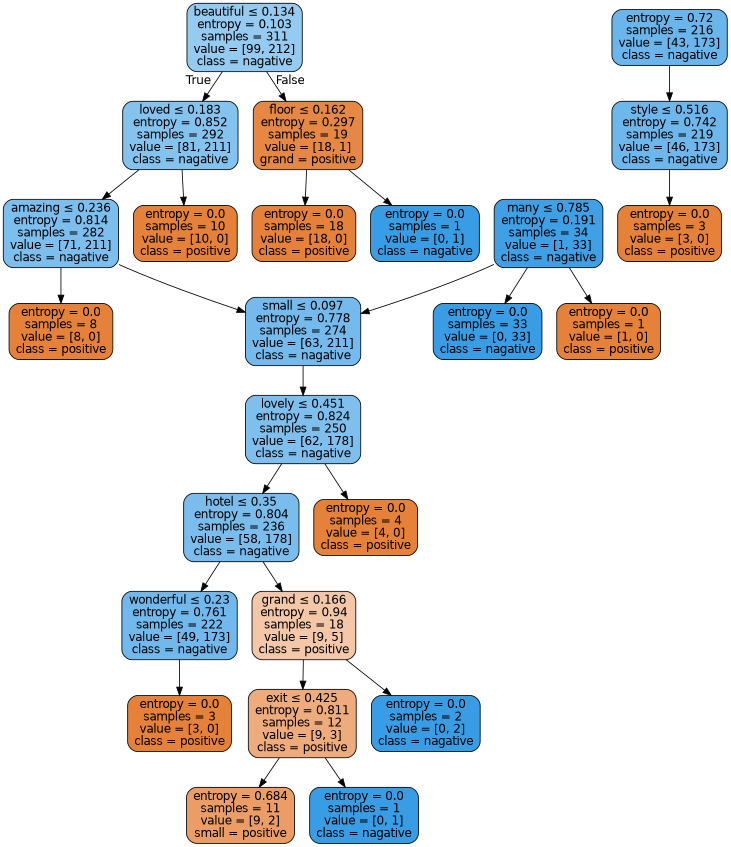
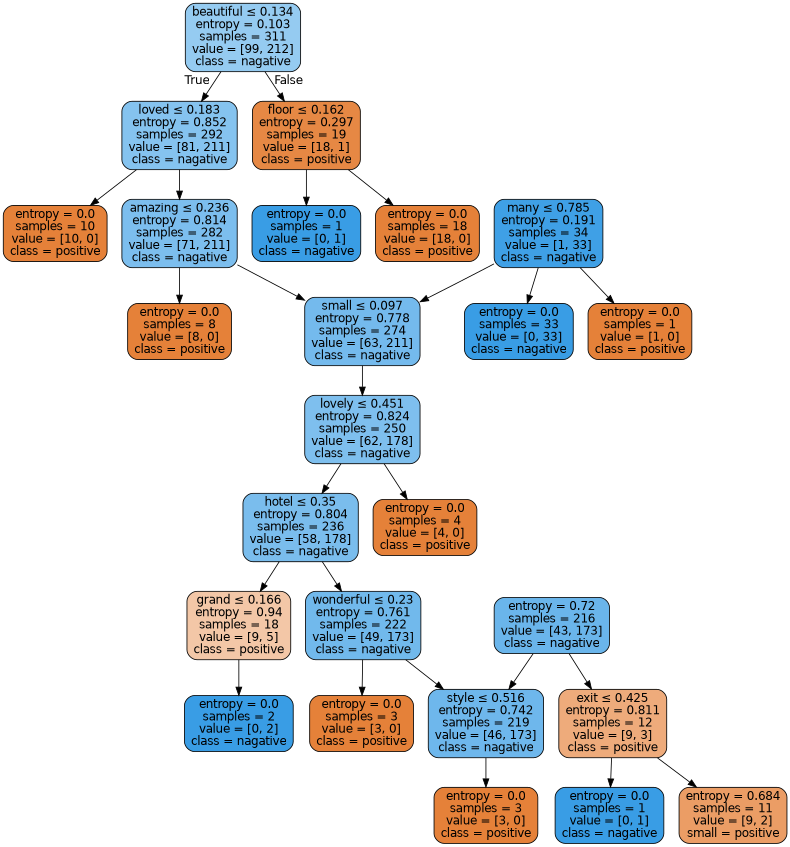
(308, 160) -> (306, 160)
(303, 670) -> (578, 668)
none -> (421, 672)
